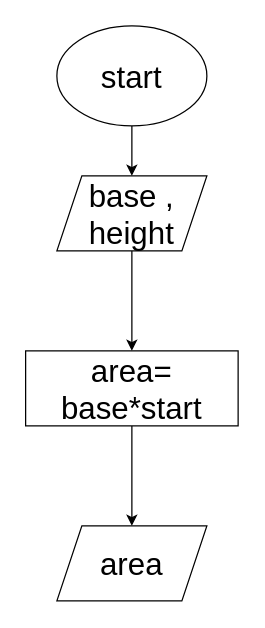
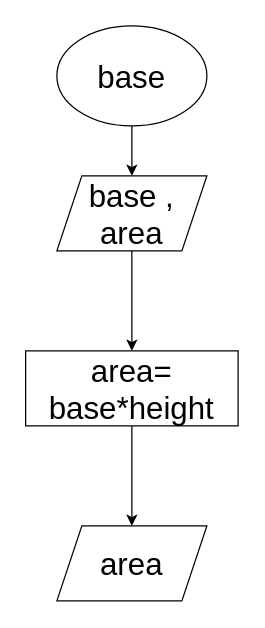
(132, 76) -> (132, 76)
(132, 213) -> (132, 213)
(132, 388) -> (132, 388)
